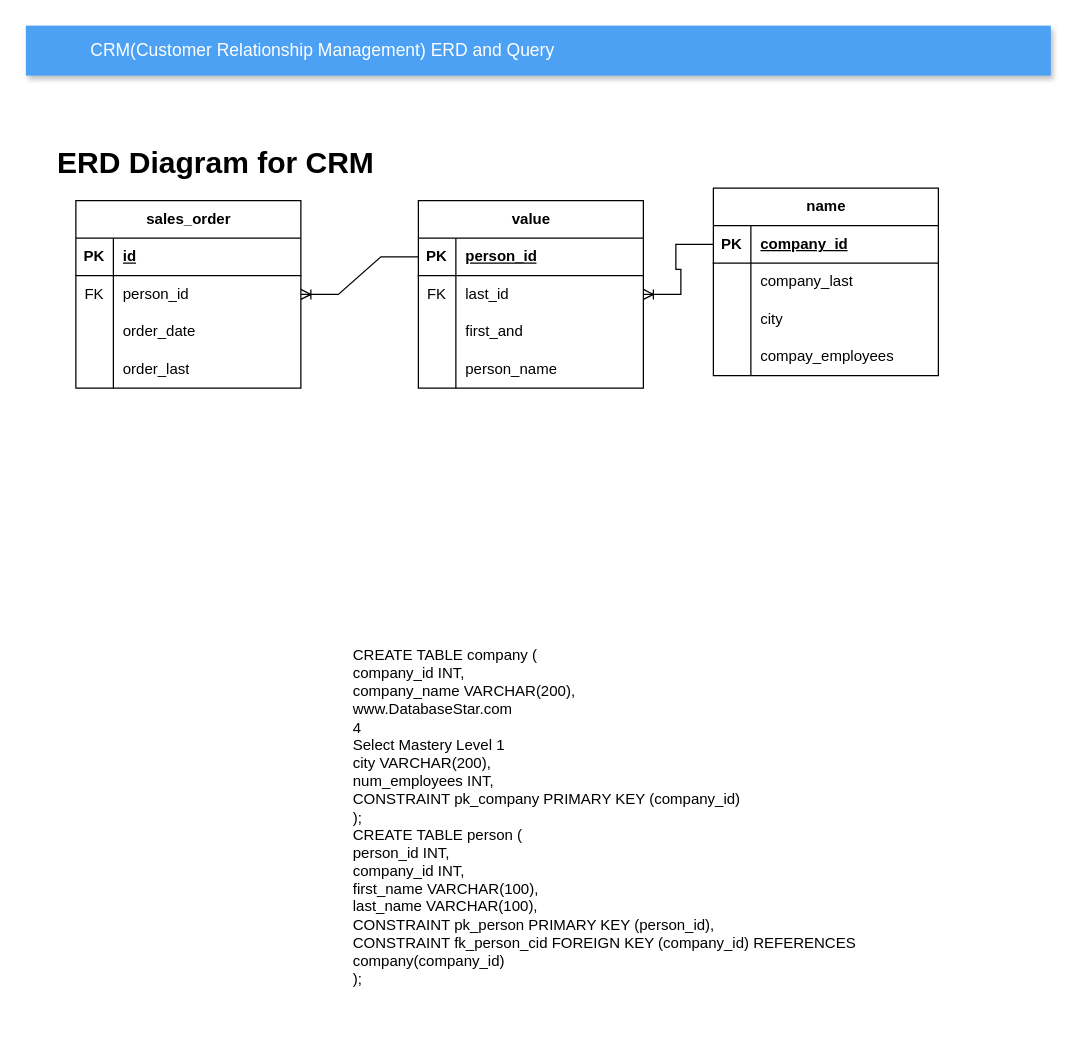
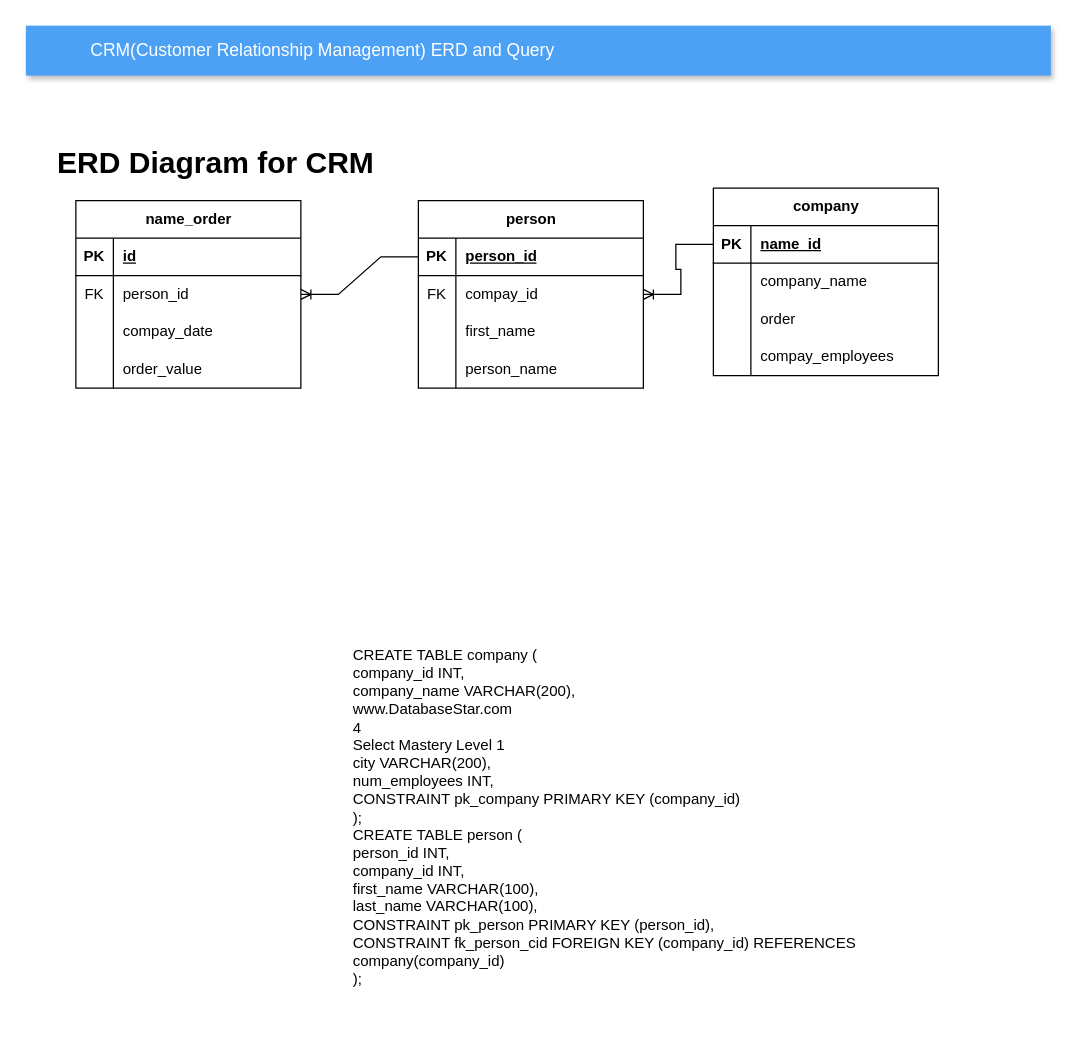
(826, 207) -> (826, 207)
(189, 219) -> (189, 219)
(531, 219) -> (531, 219)
(801, 244) -> (788, 244)
(809, 282) -> (811, 282)
(491, 294) -> (501, 294)
(775, 319) -> (782, 319)
(165, 332) -> (169, 332)
(501, 332) -> (506, 332)
(163, 369) -> (167, 369)
